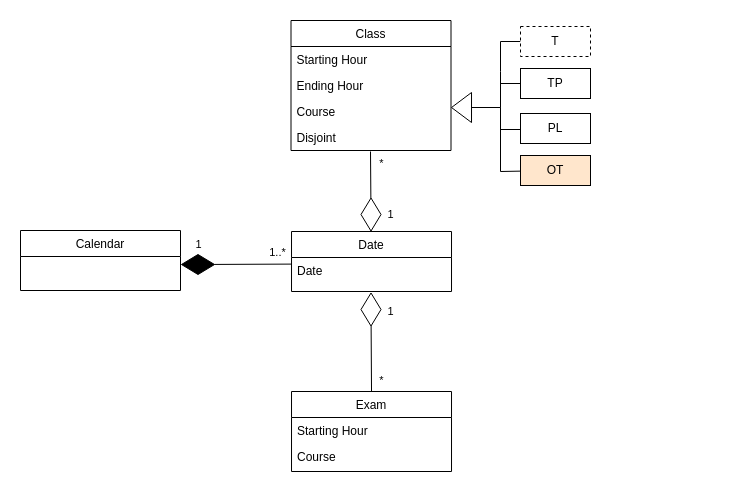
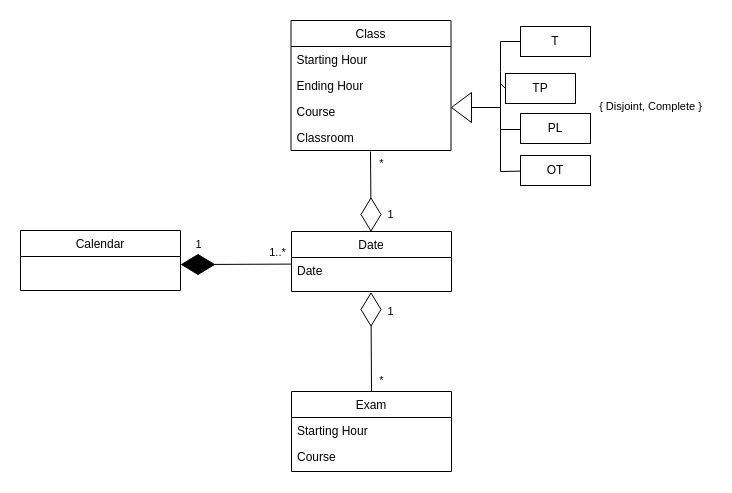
(556, 42) -> (556, 42)
(556, 84) -> (541, 89)
none -> (651, 107)
(320, 138) -> (325, 138)
(556, 171) -> (556, 171)
